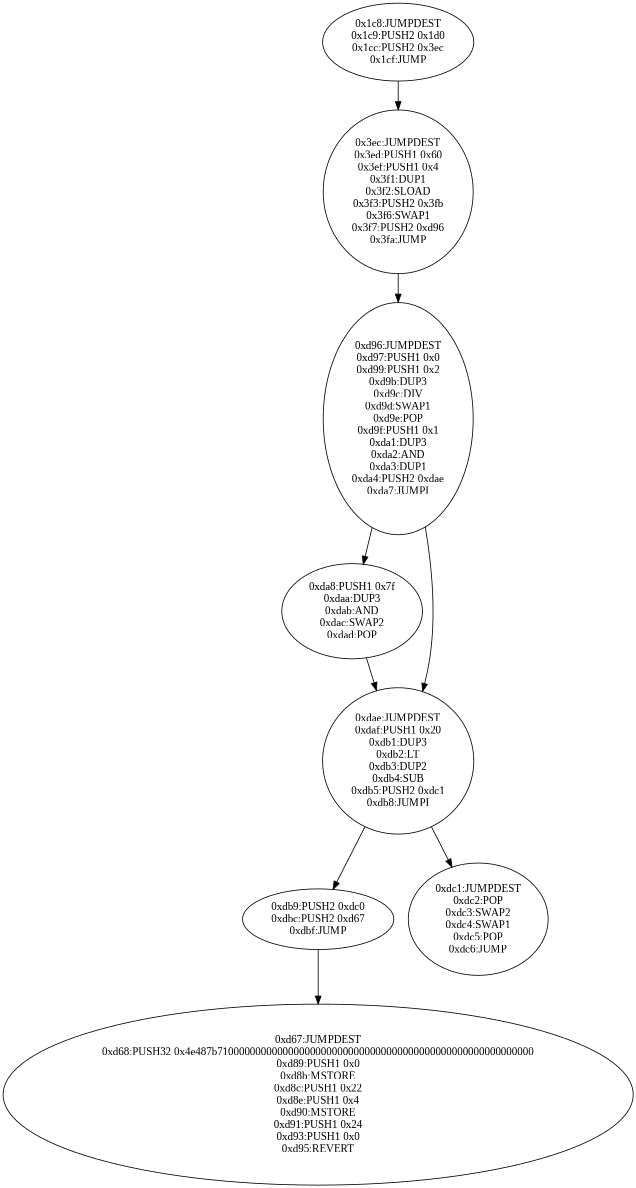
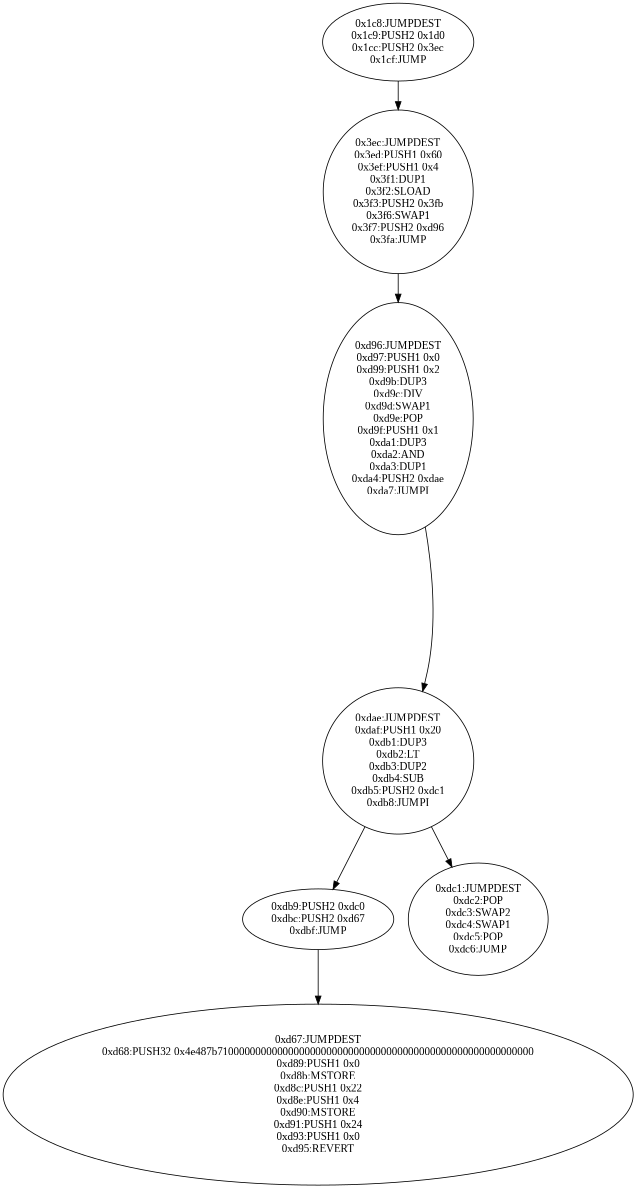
(352, 611) -> none
